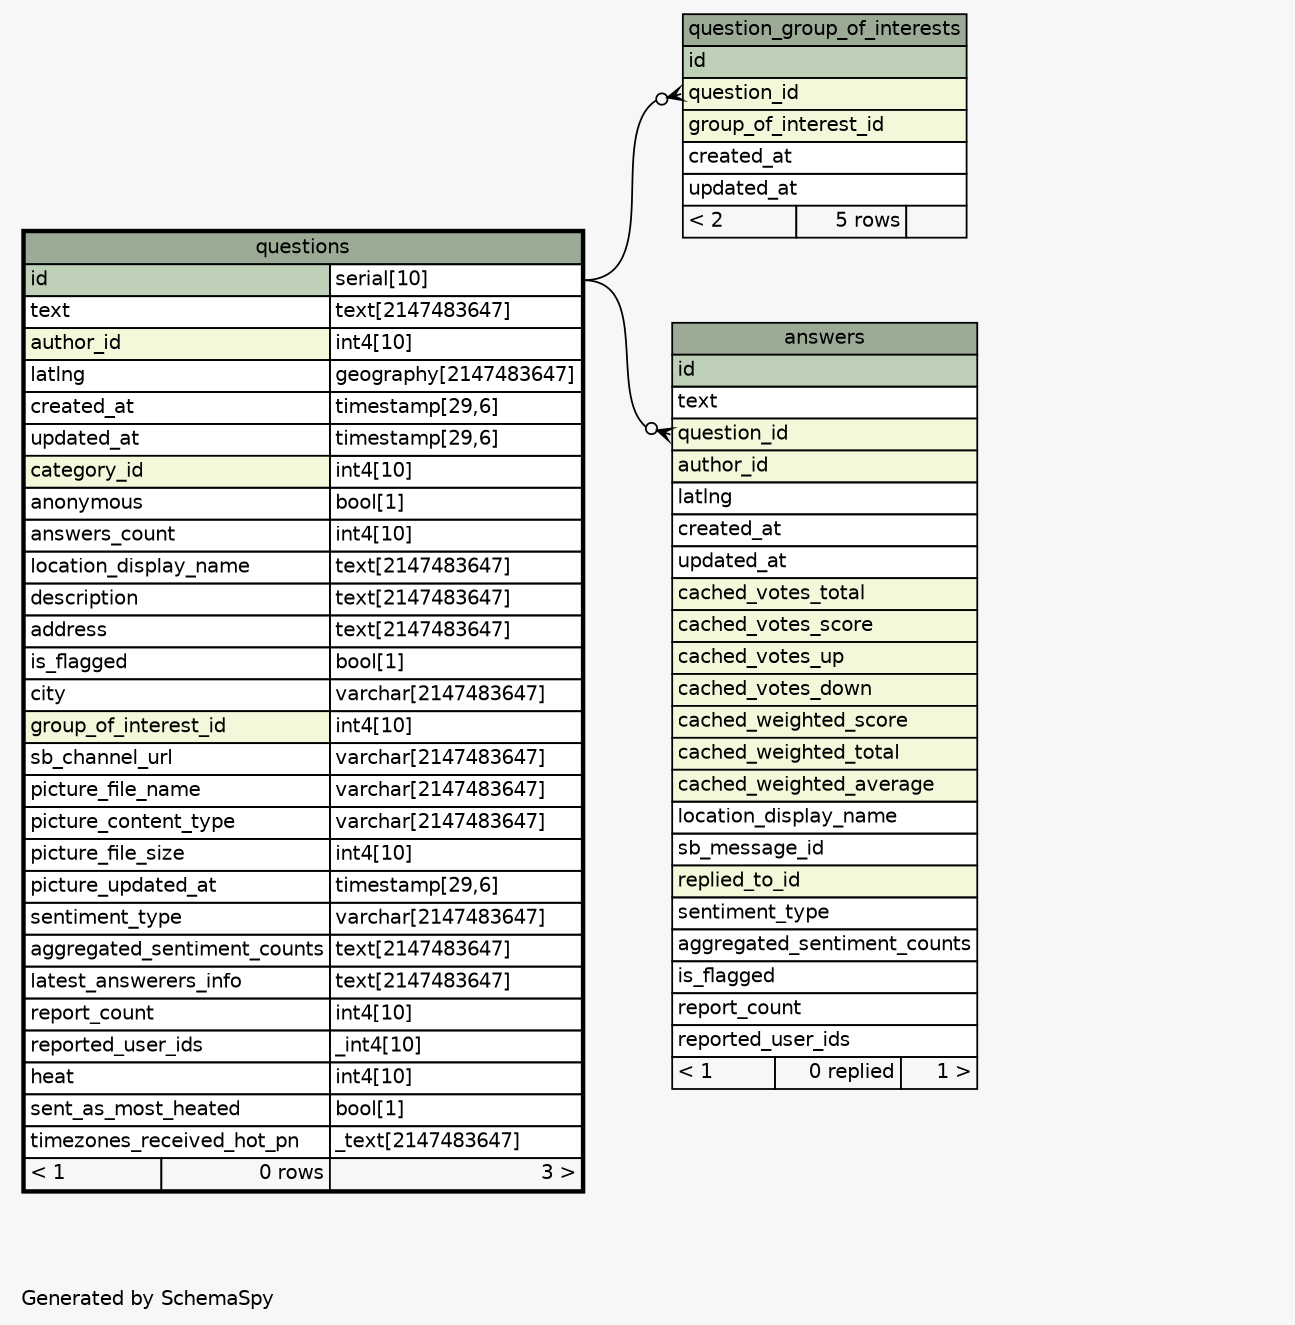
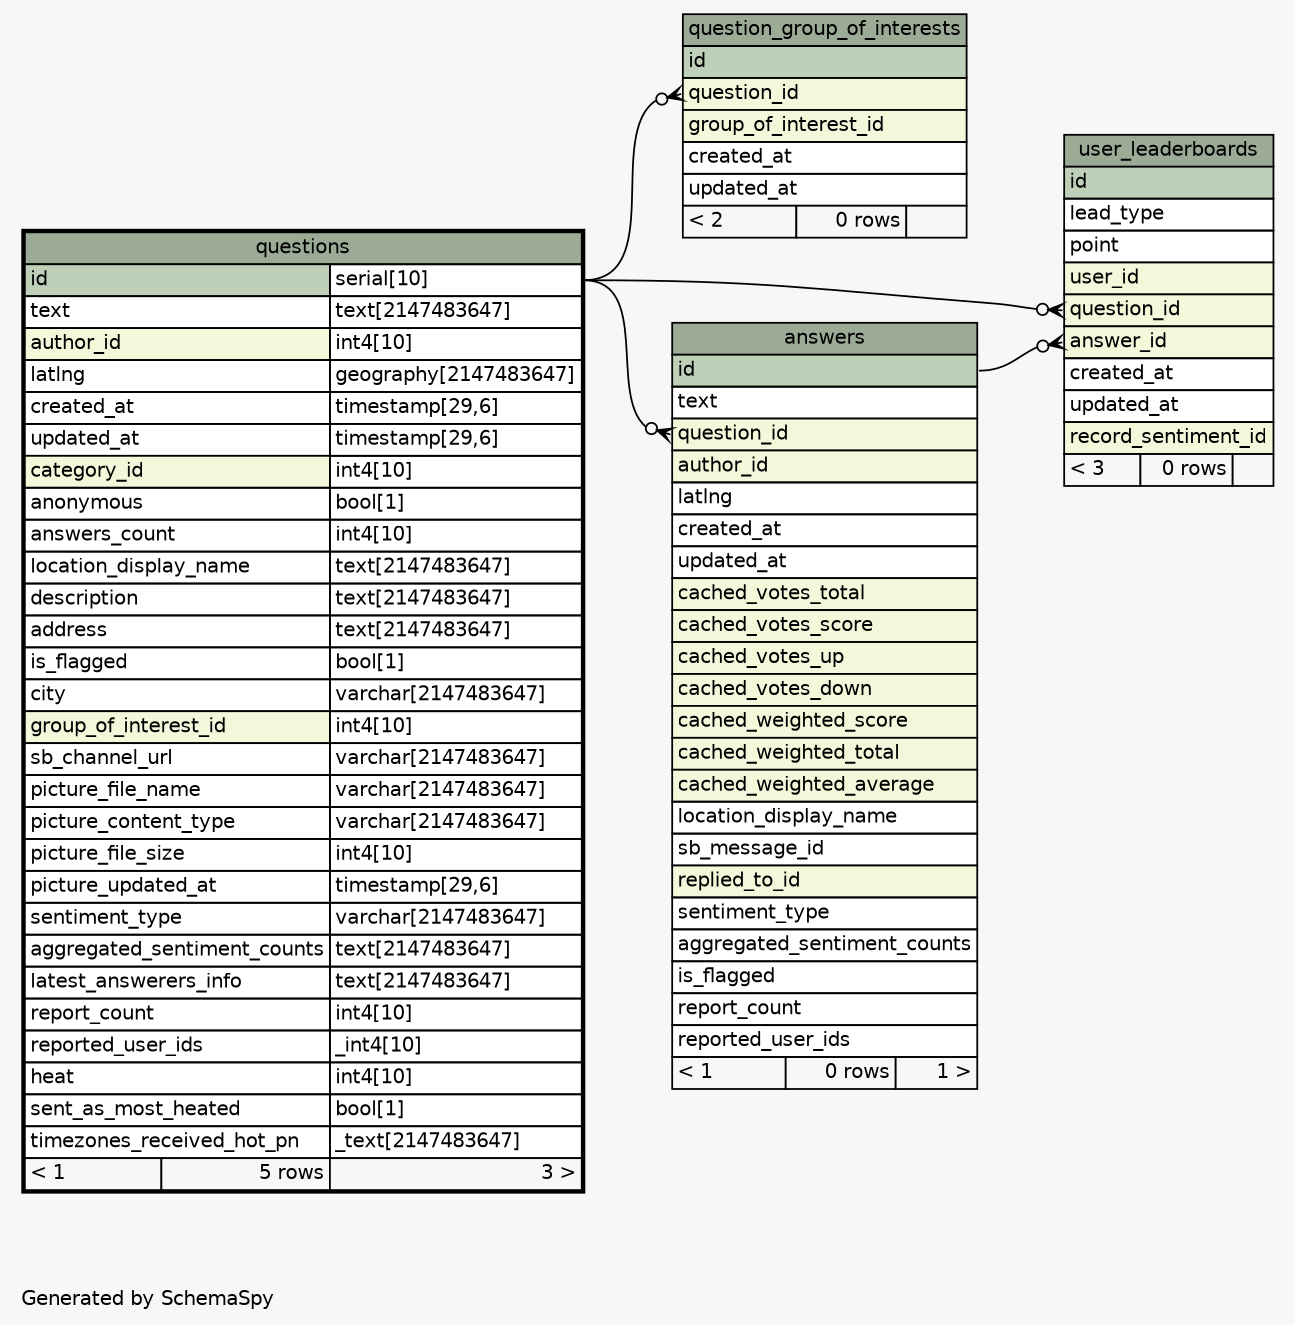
(868, 221) -> (868, 221)
none -> (1169, 310)
(852, 1072) -> (858, 1072)
(292, 1173) -> (292, 1173)
